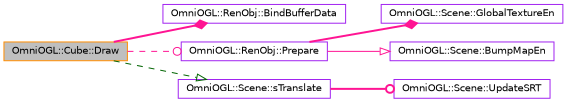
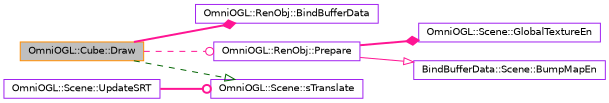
(472, 51) -> (510, 70)
(358, 89) -> (181, 89)
